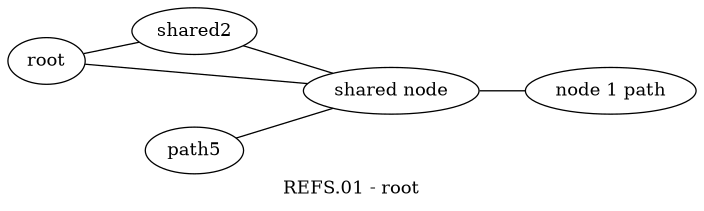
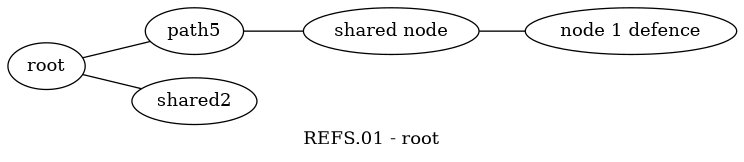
(288, 60) -> none
(196, 74) -> (117, 50)
(611, 91) -> (631, 31)
